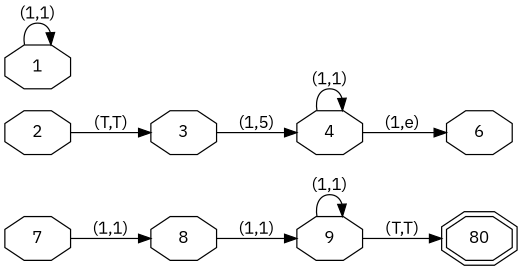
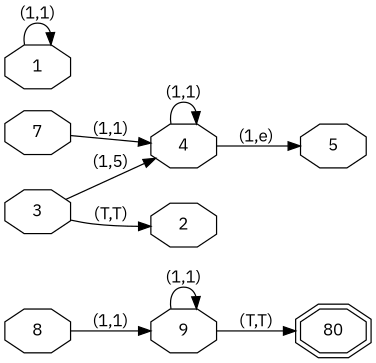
(105, 133) -> (105, 225)
(479, 133) -> (333, 146)
(105, 238) -> (105, 139)
